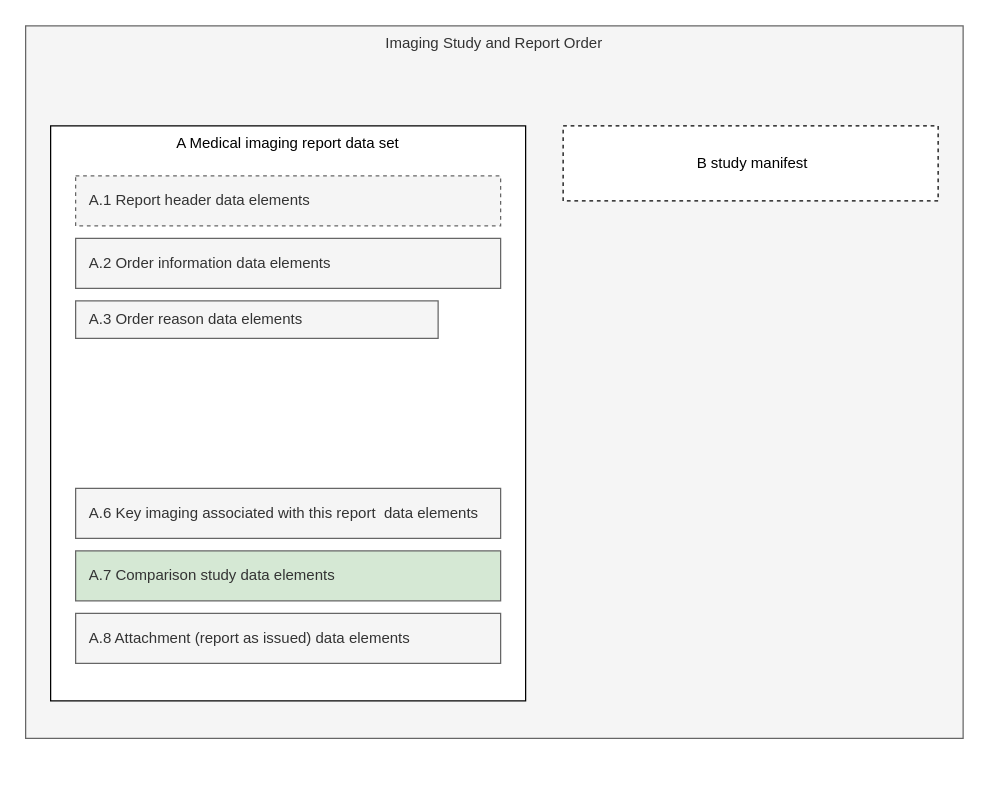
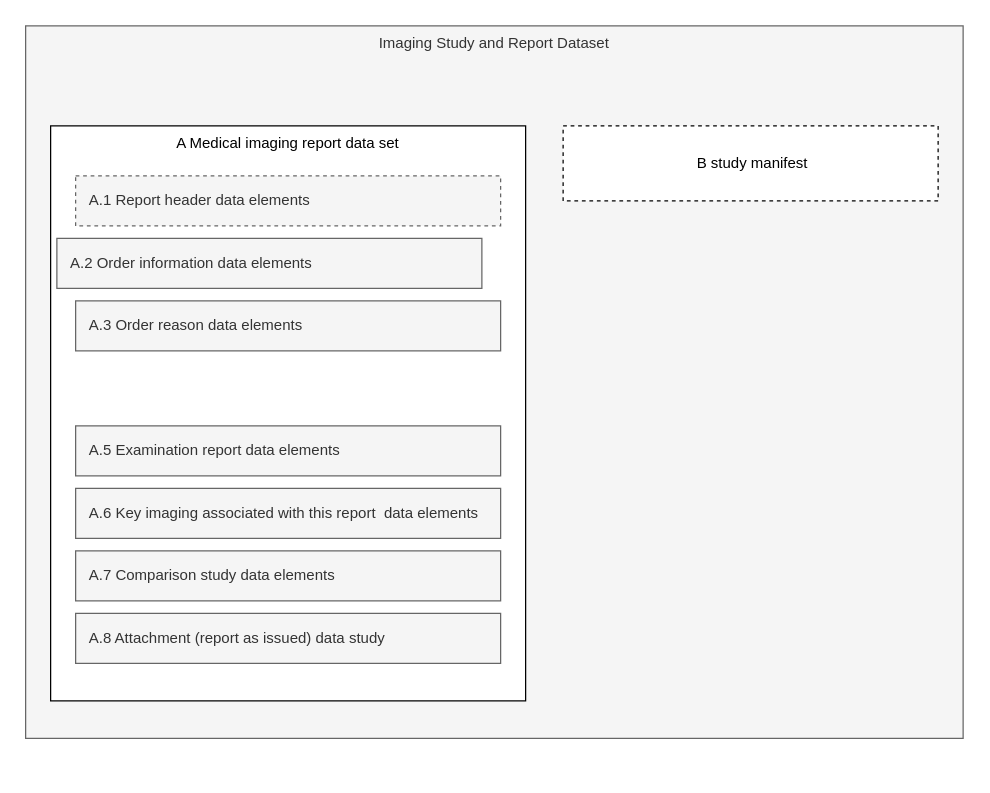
(494, 43) -> (494, 43)
(288, 263) -> (269, 263)
(257, 319) -> (288, 326)
none -> (288, 451)
(288, 576) -> (288, 576)
(271, 638) -> (261, 638)
